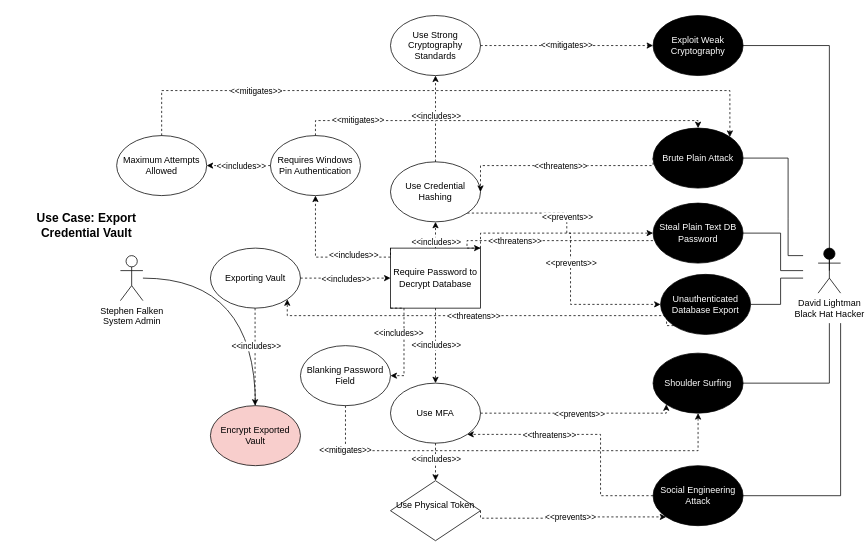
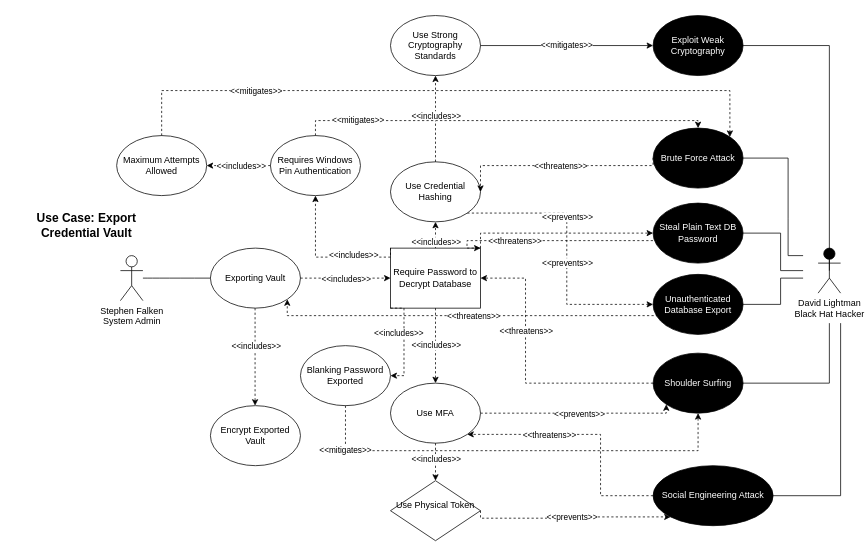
(511, 45) -> (511, 45)
(698, 158) -> (698, 158)
(705, 304) -> (698, 304)
(225, 308) -> (184, 278)
none -> (525, 331)
(345, 375) -> (345, 375)
(255, 435) -> (255, 435)
(698, 495) -> (713, 495)
